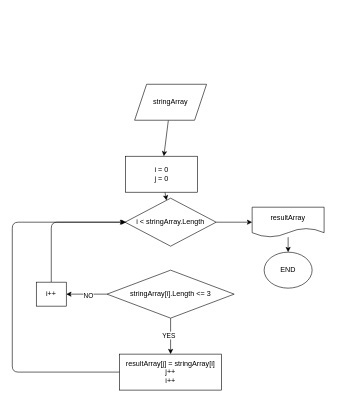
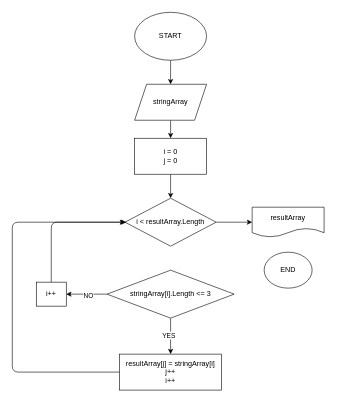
none -> (171, 36)
none -> (171, 70)
(162, 174) -> (171, 156)
(171, 222) -> (171, 222)
(288, 246) -> none
